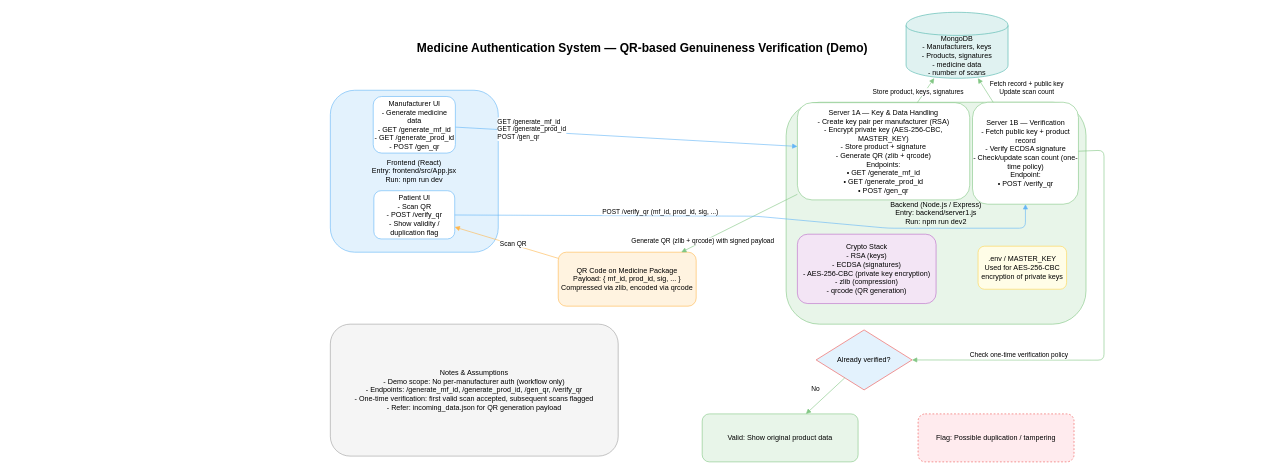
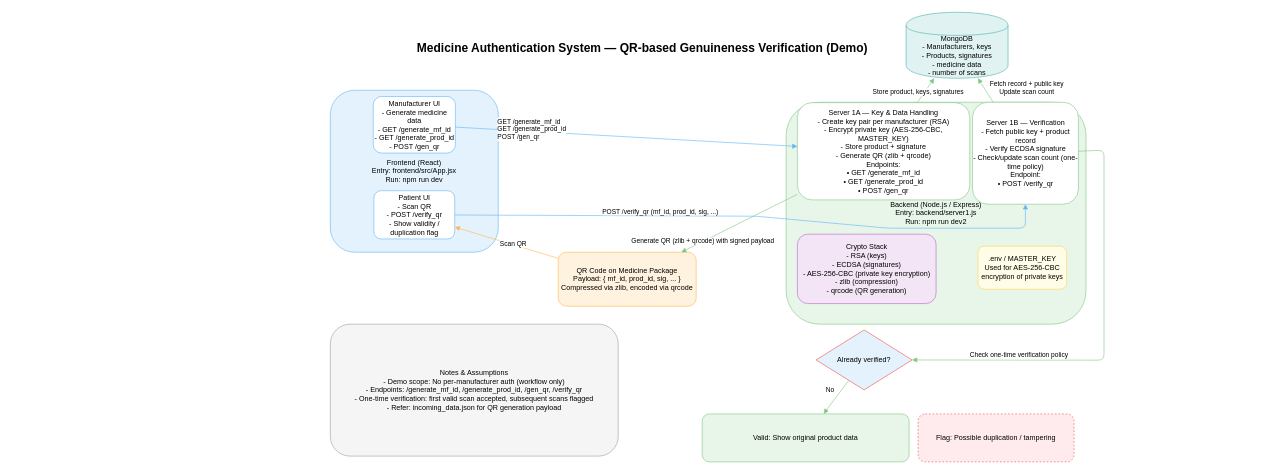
(780, 438) -> (806, 438)
